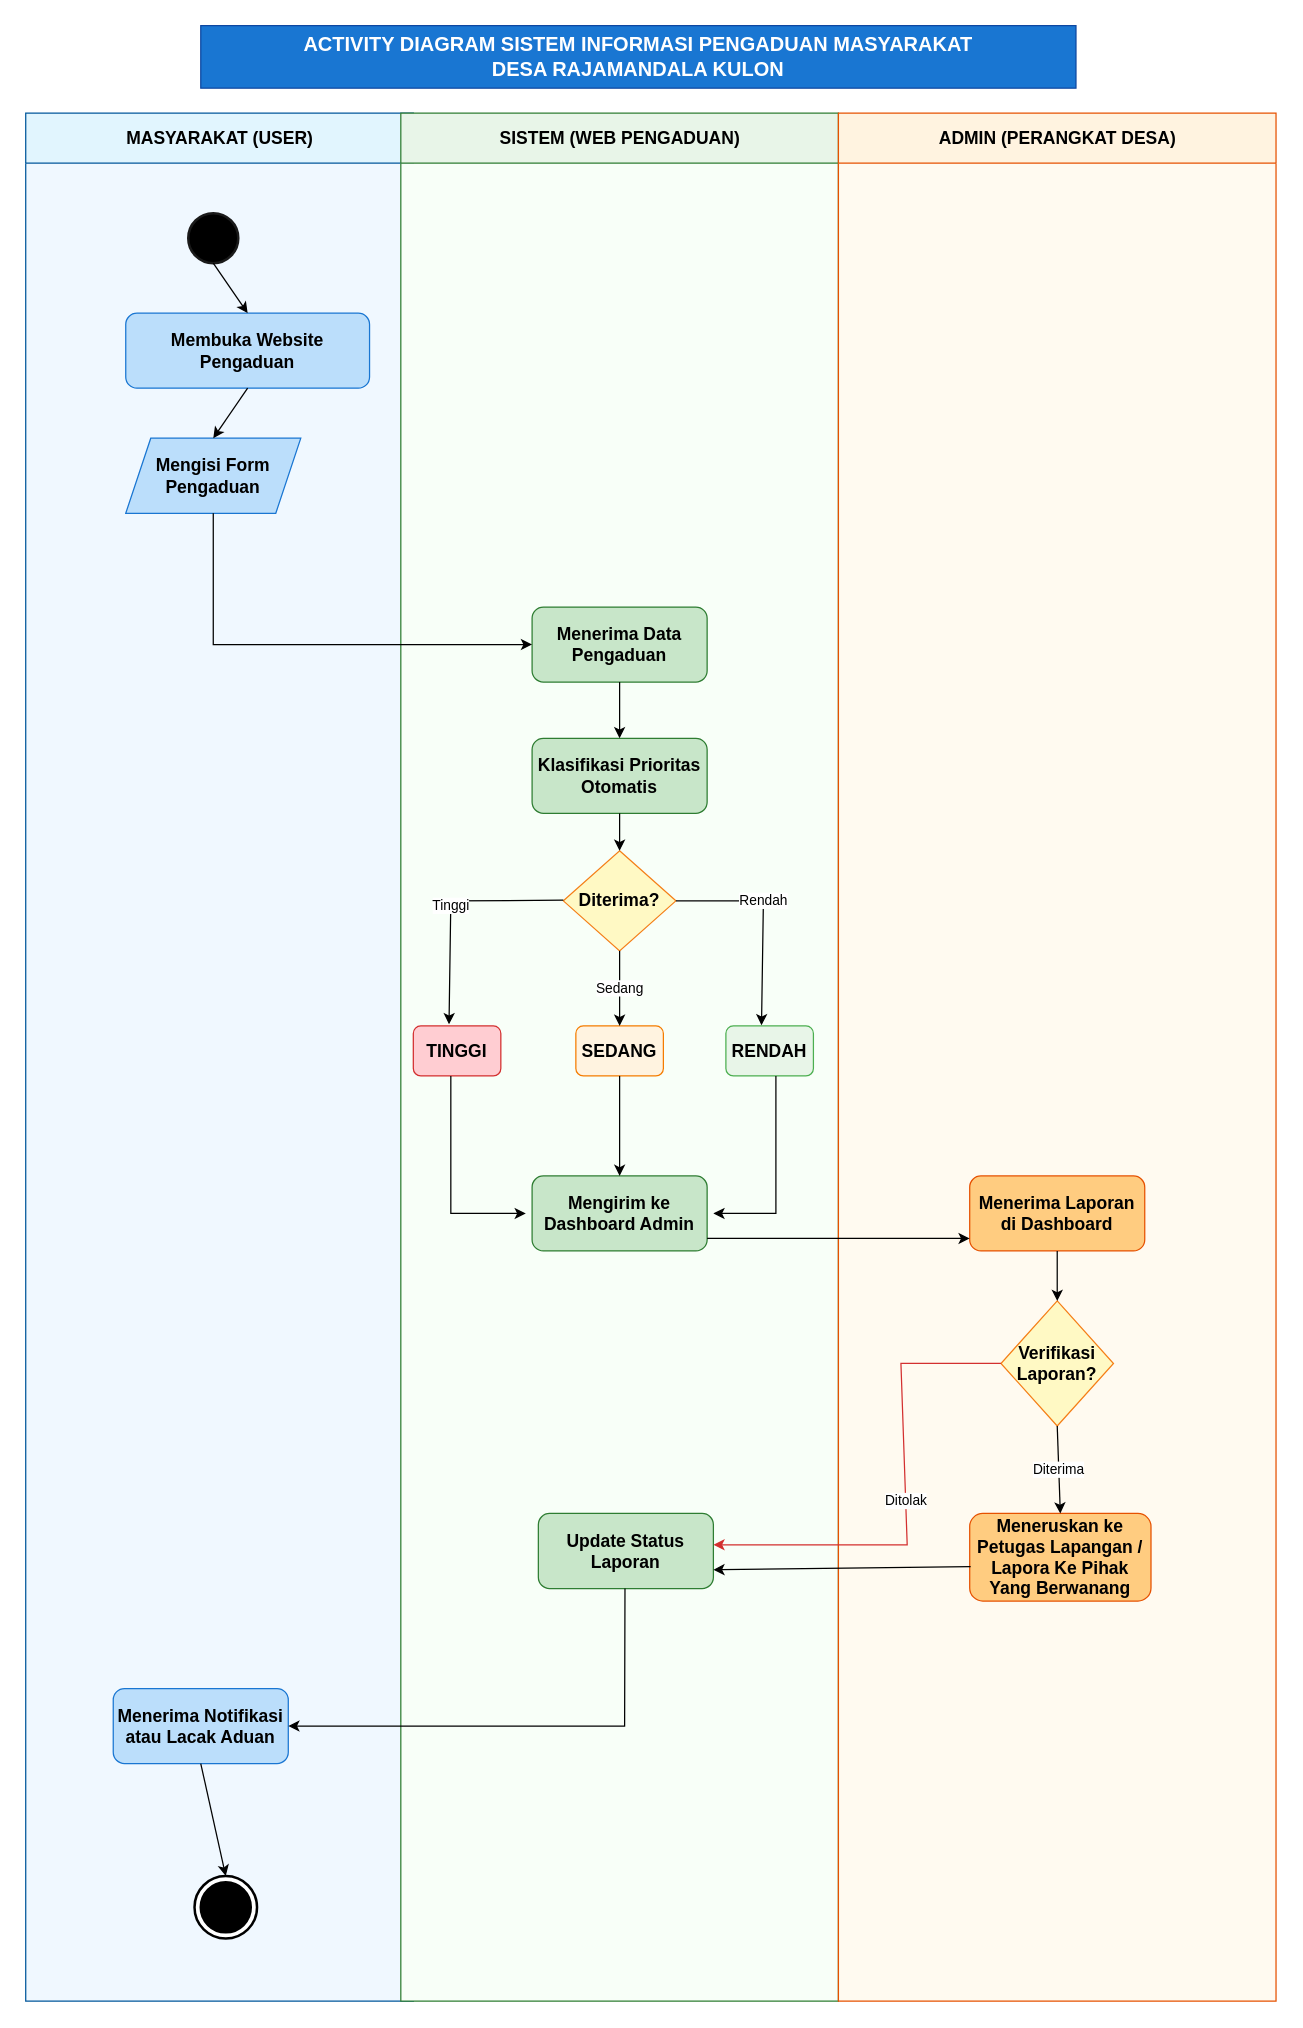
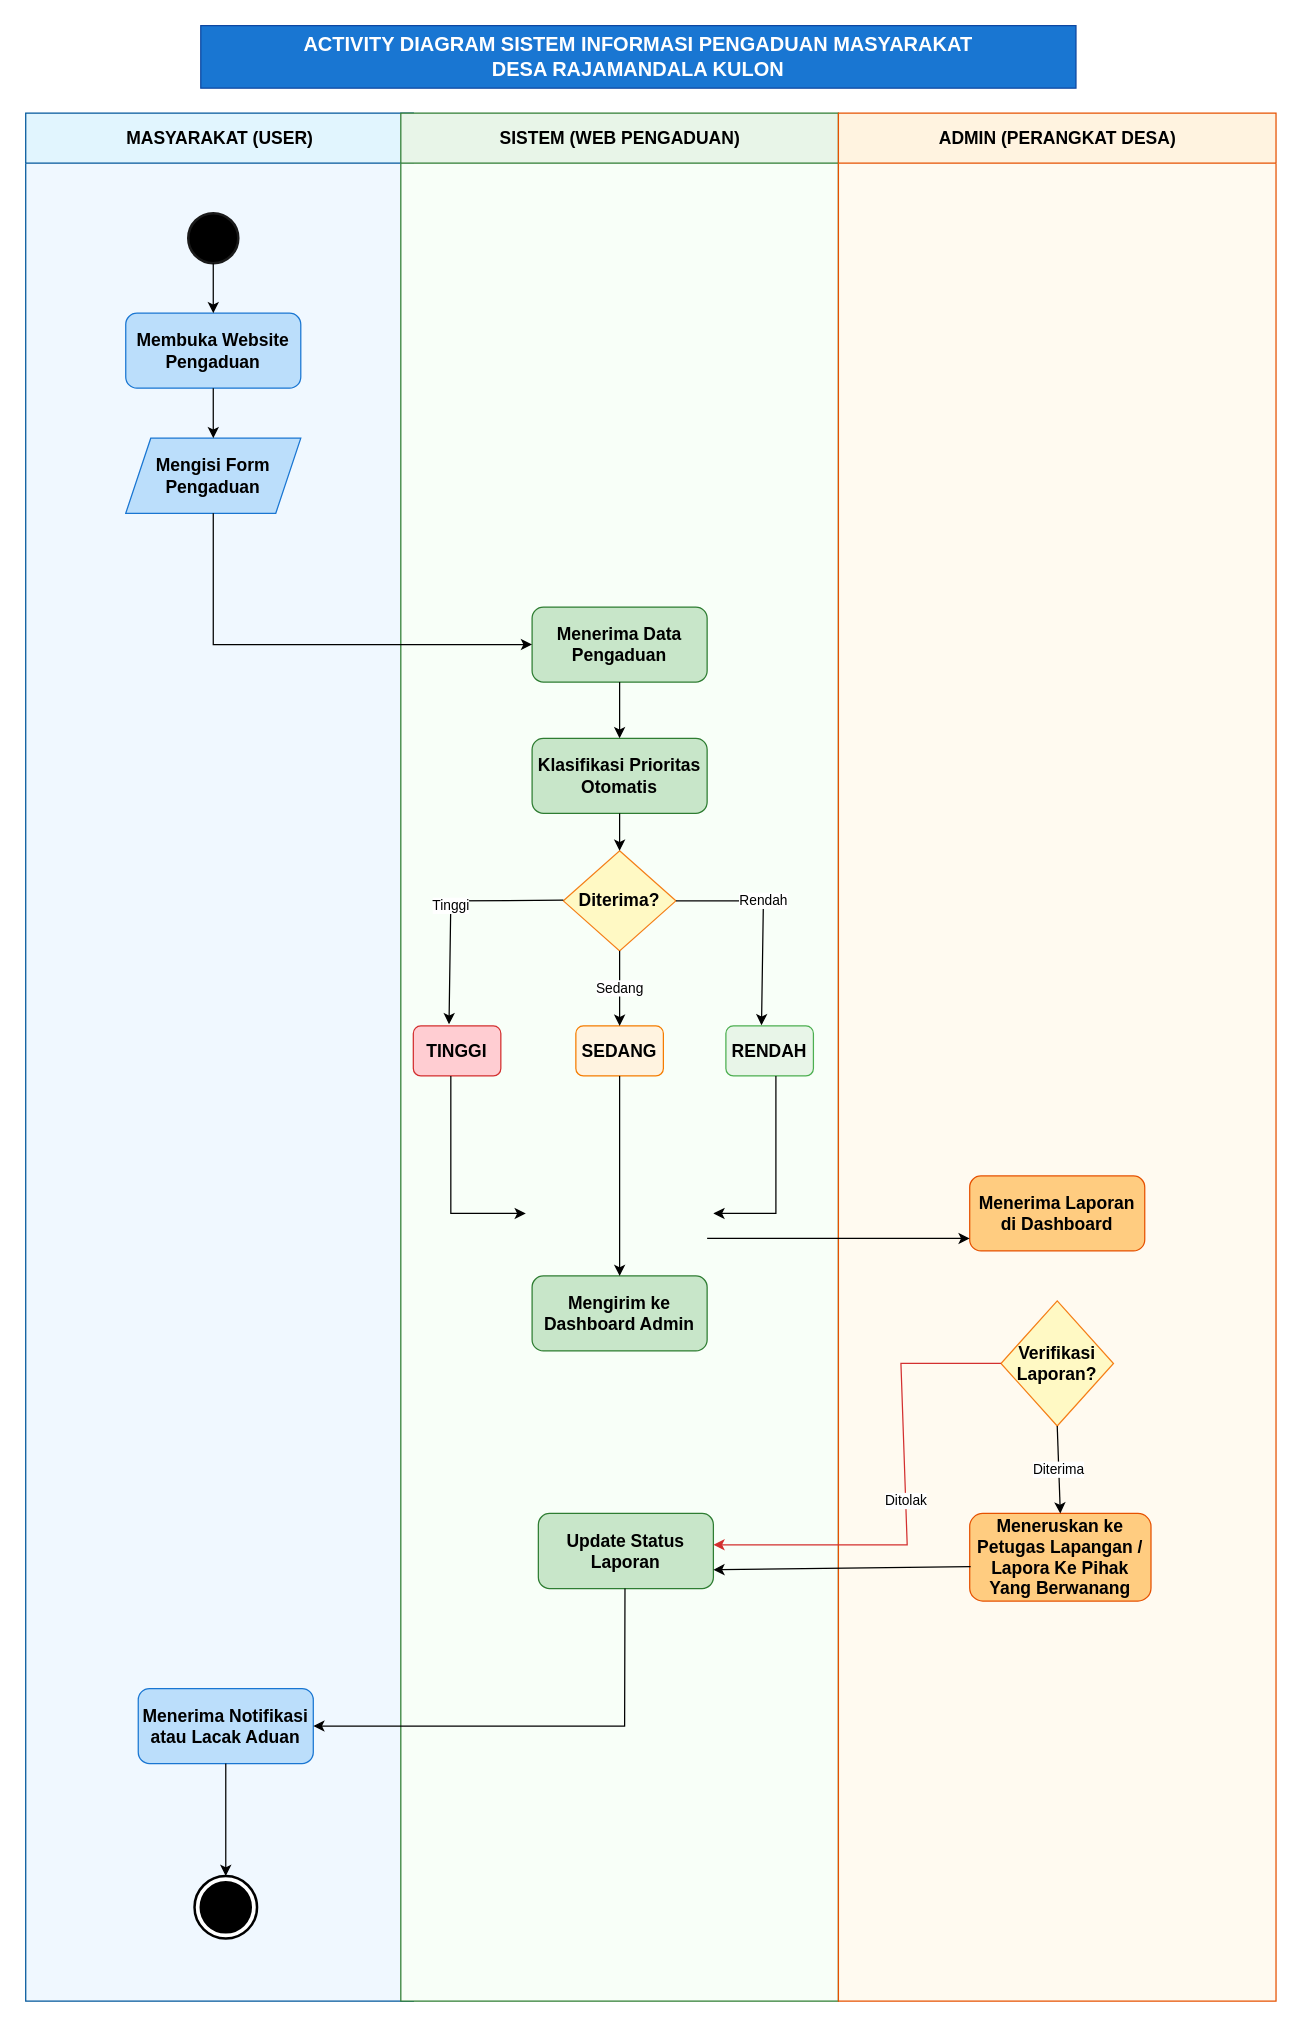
(248, 351) -> (213, 351)
(619, 1213) -> (619, 1313)
(1057, 1272) -> none
(201, 1726) -> (226, 1726)
